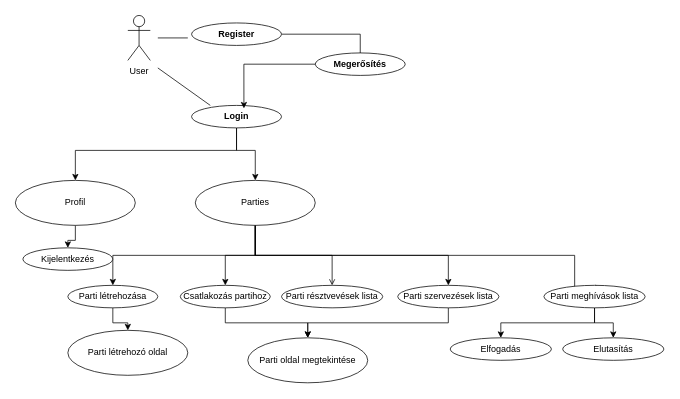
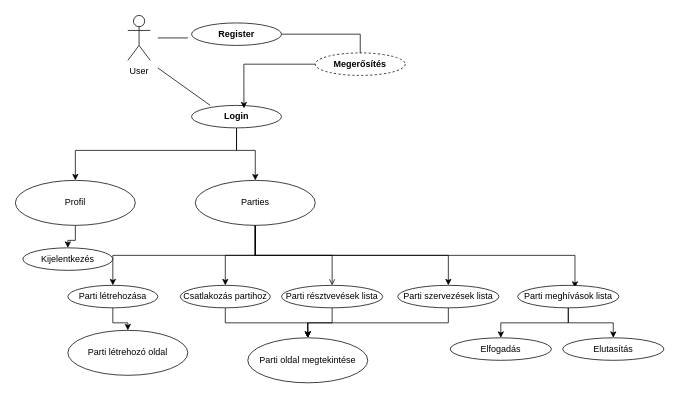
(360, 64) -> (360, 64)
(595, 297) -> (569, 297)
none -> (332, 314)
